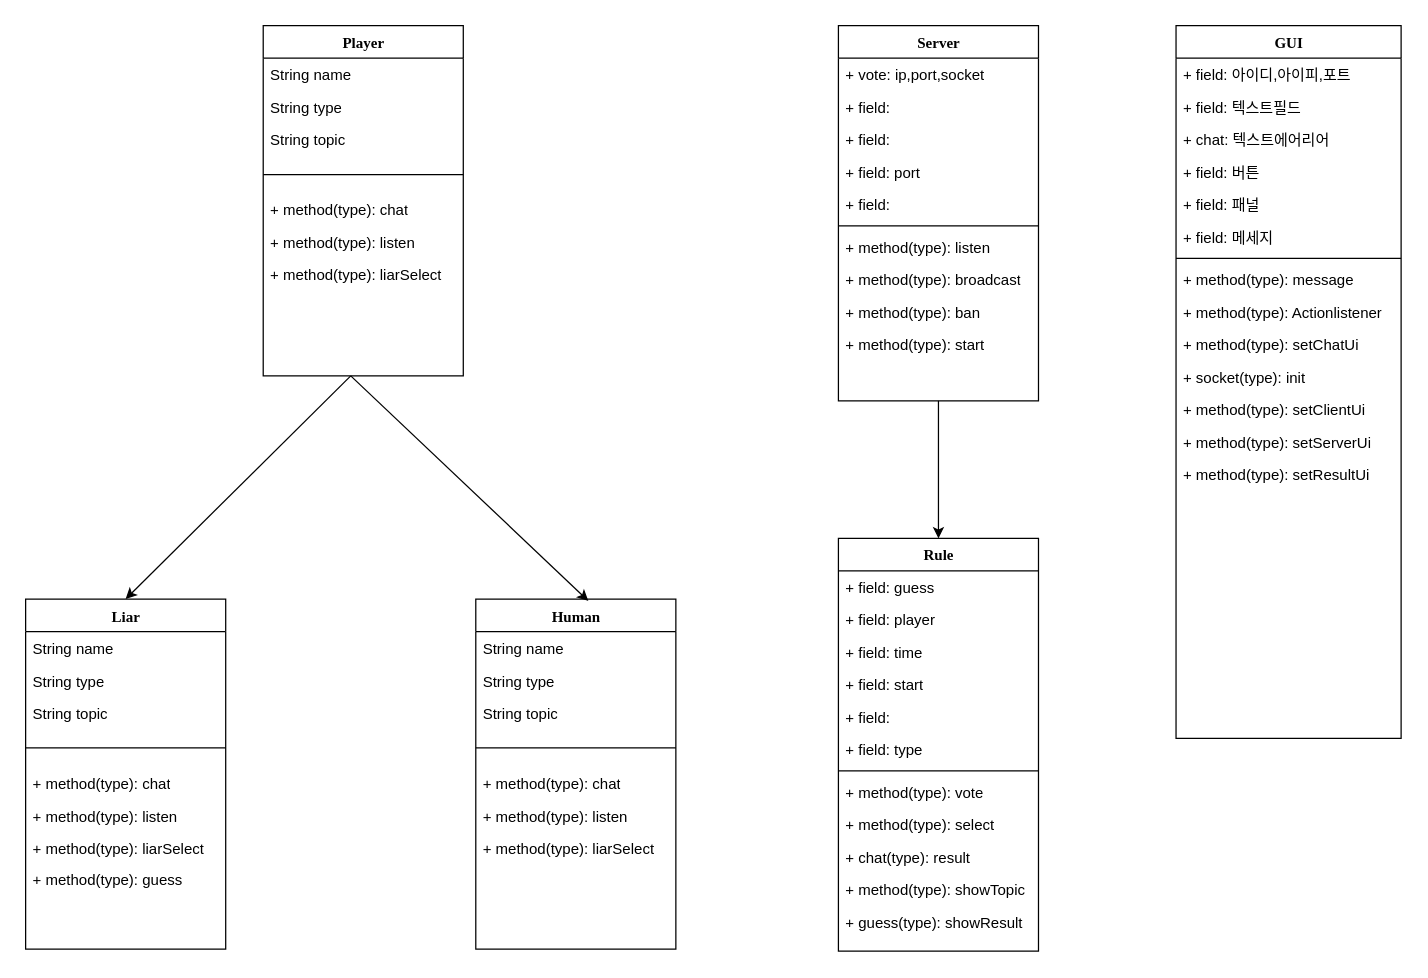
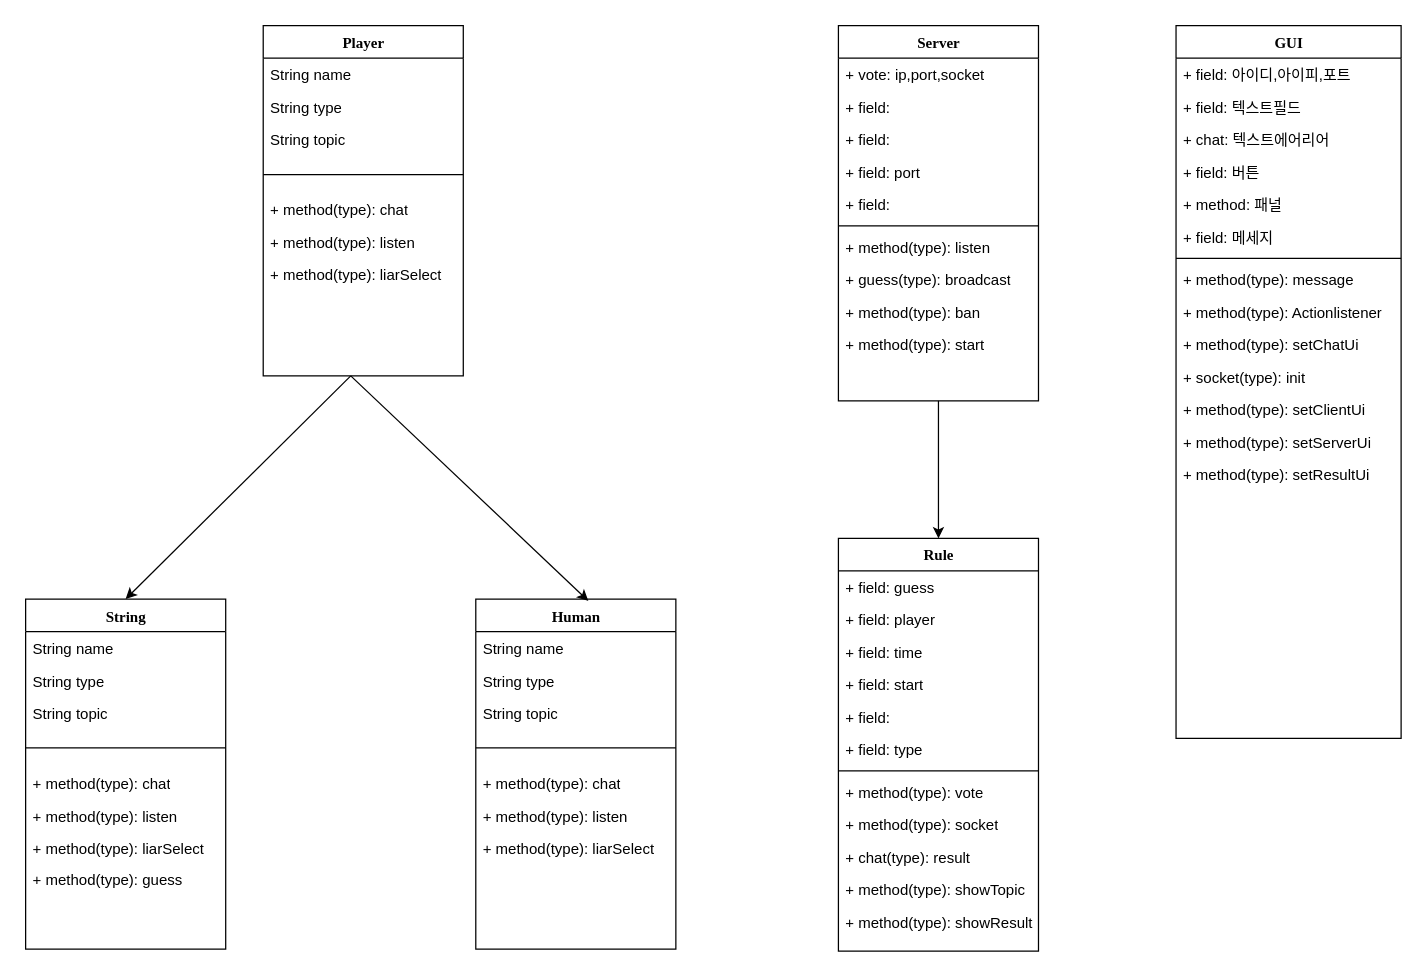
(1226, 206) -> (1234, 206)
(939, 290) -> (939, 290)
(126, 617) -> (126, 617)
(930, 826) -> (932, 826)
(939, 932) -> (939, 932)
